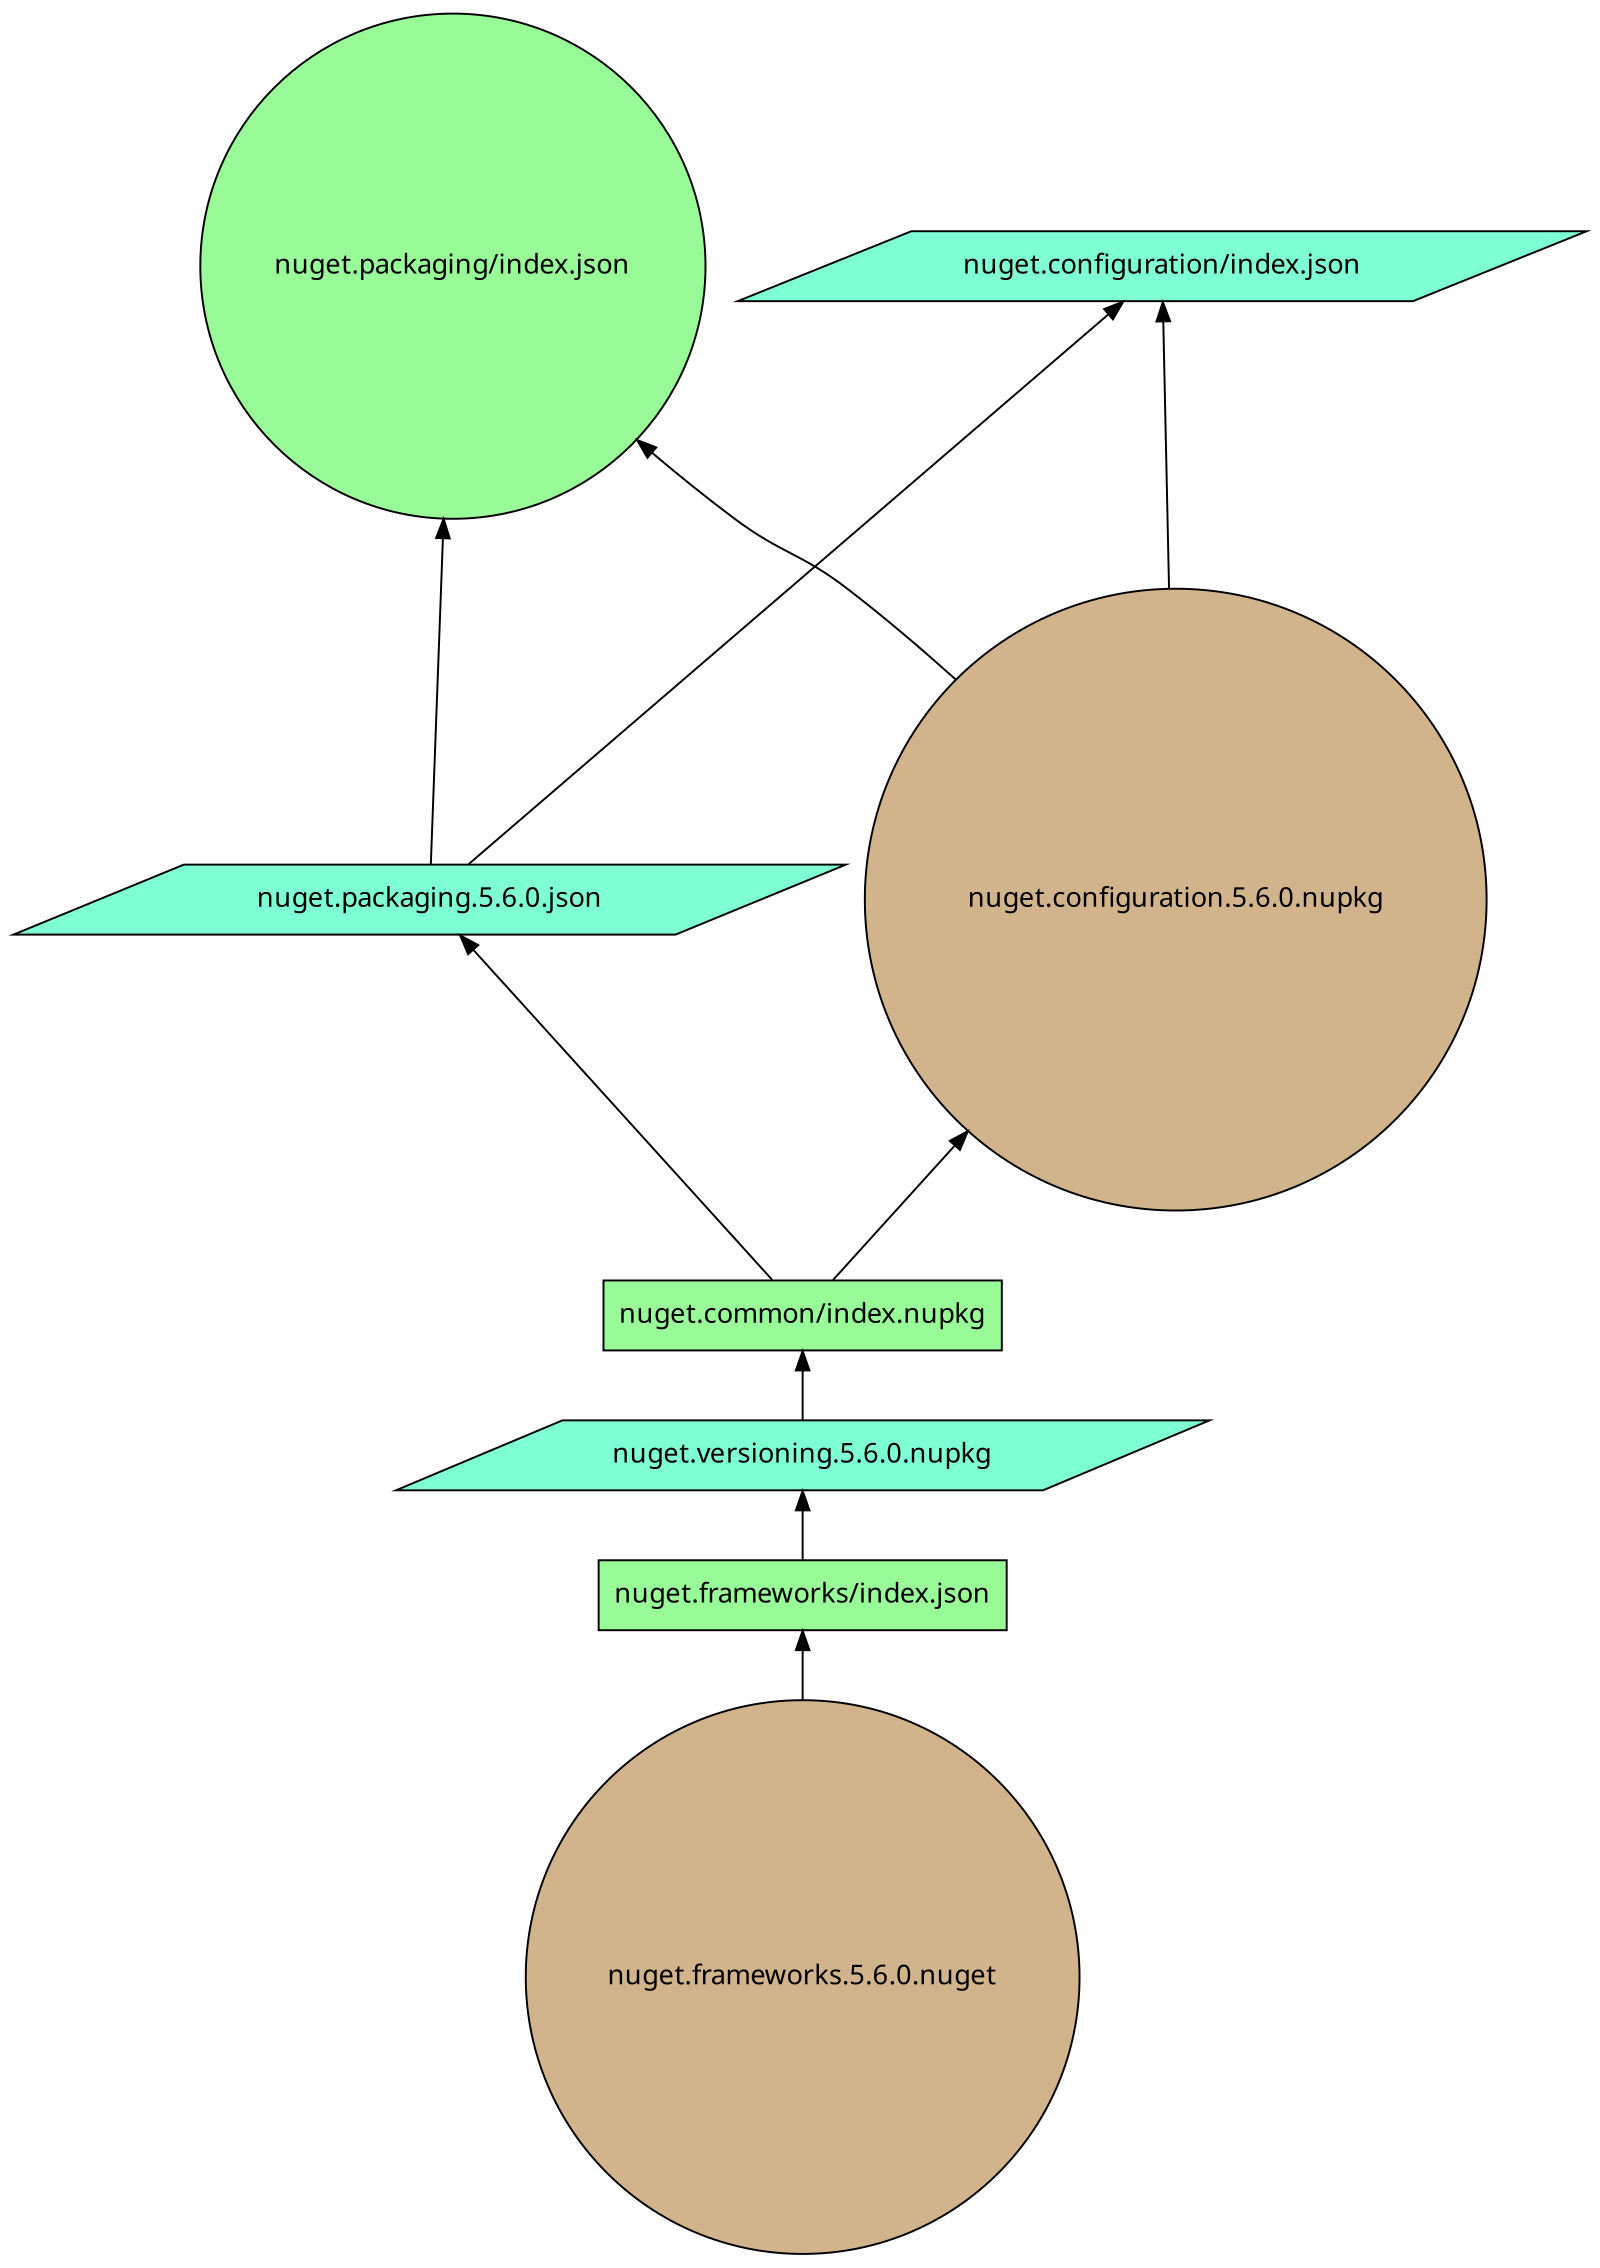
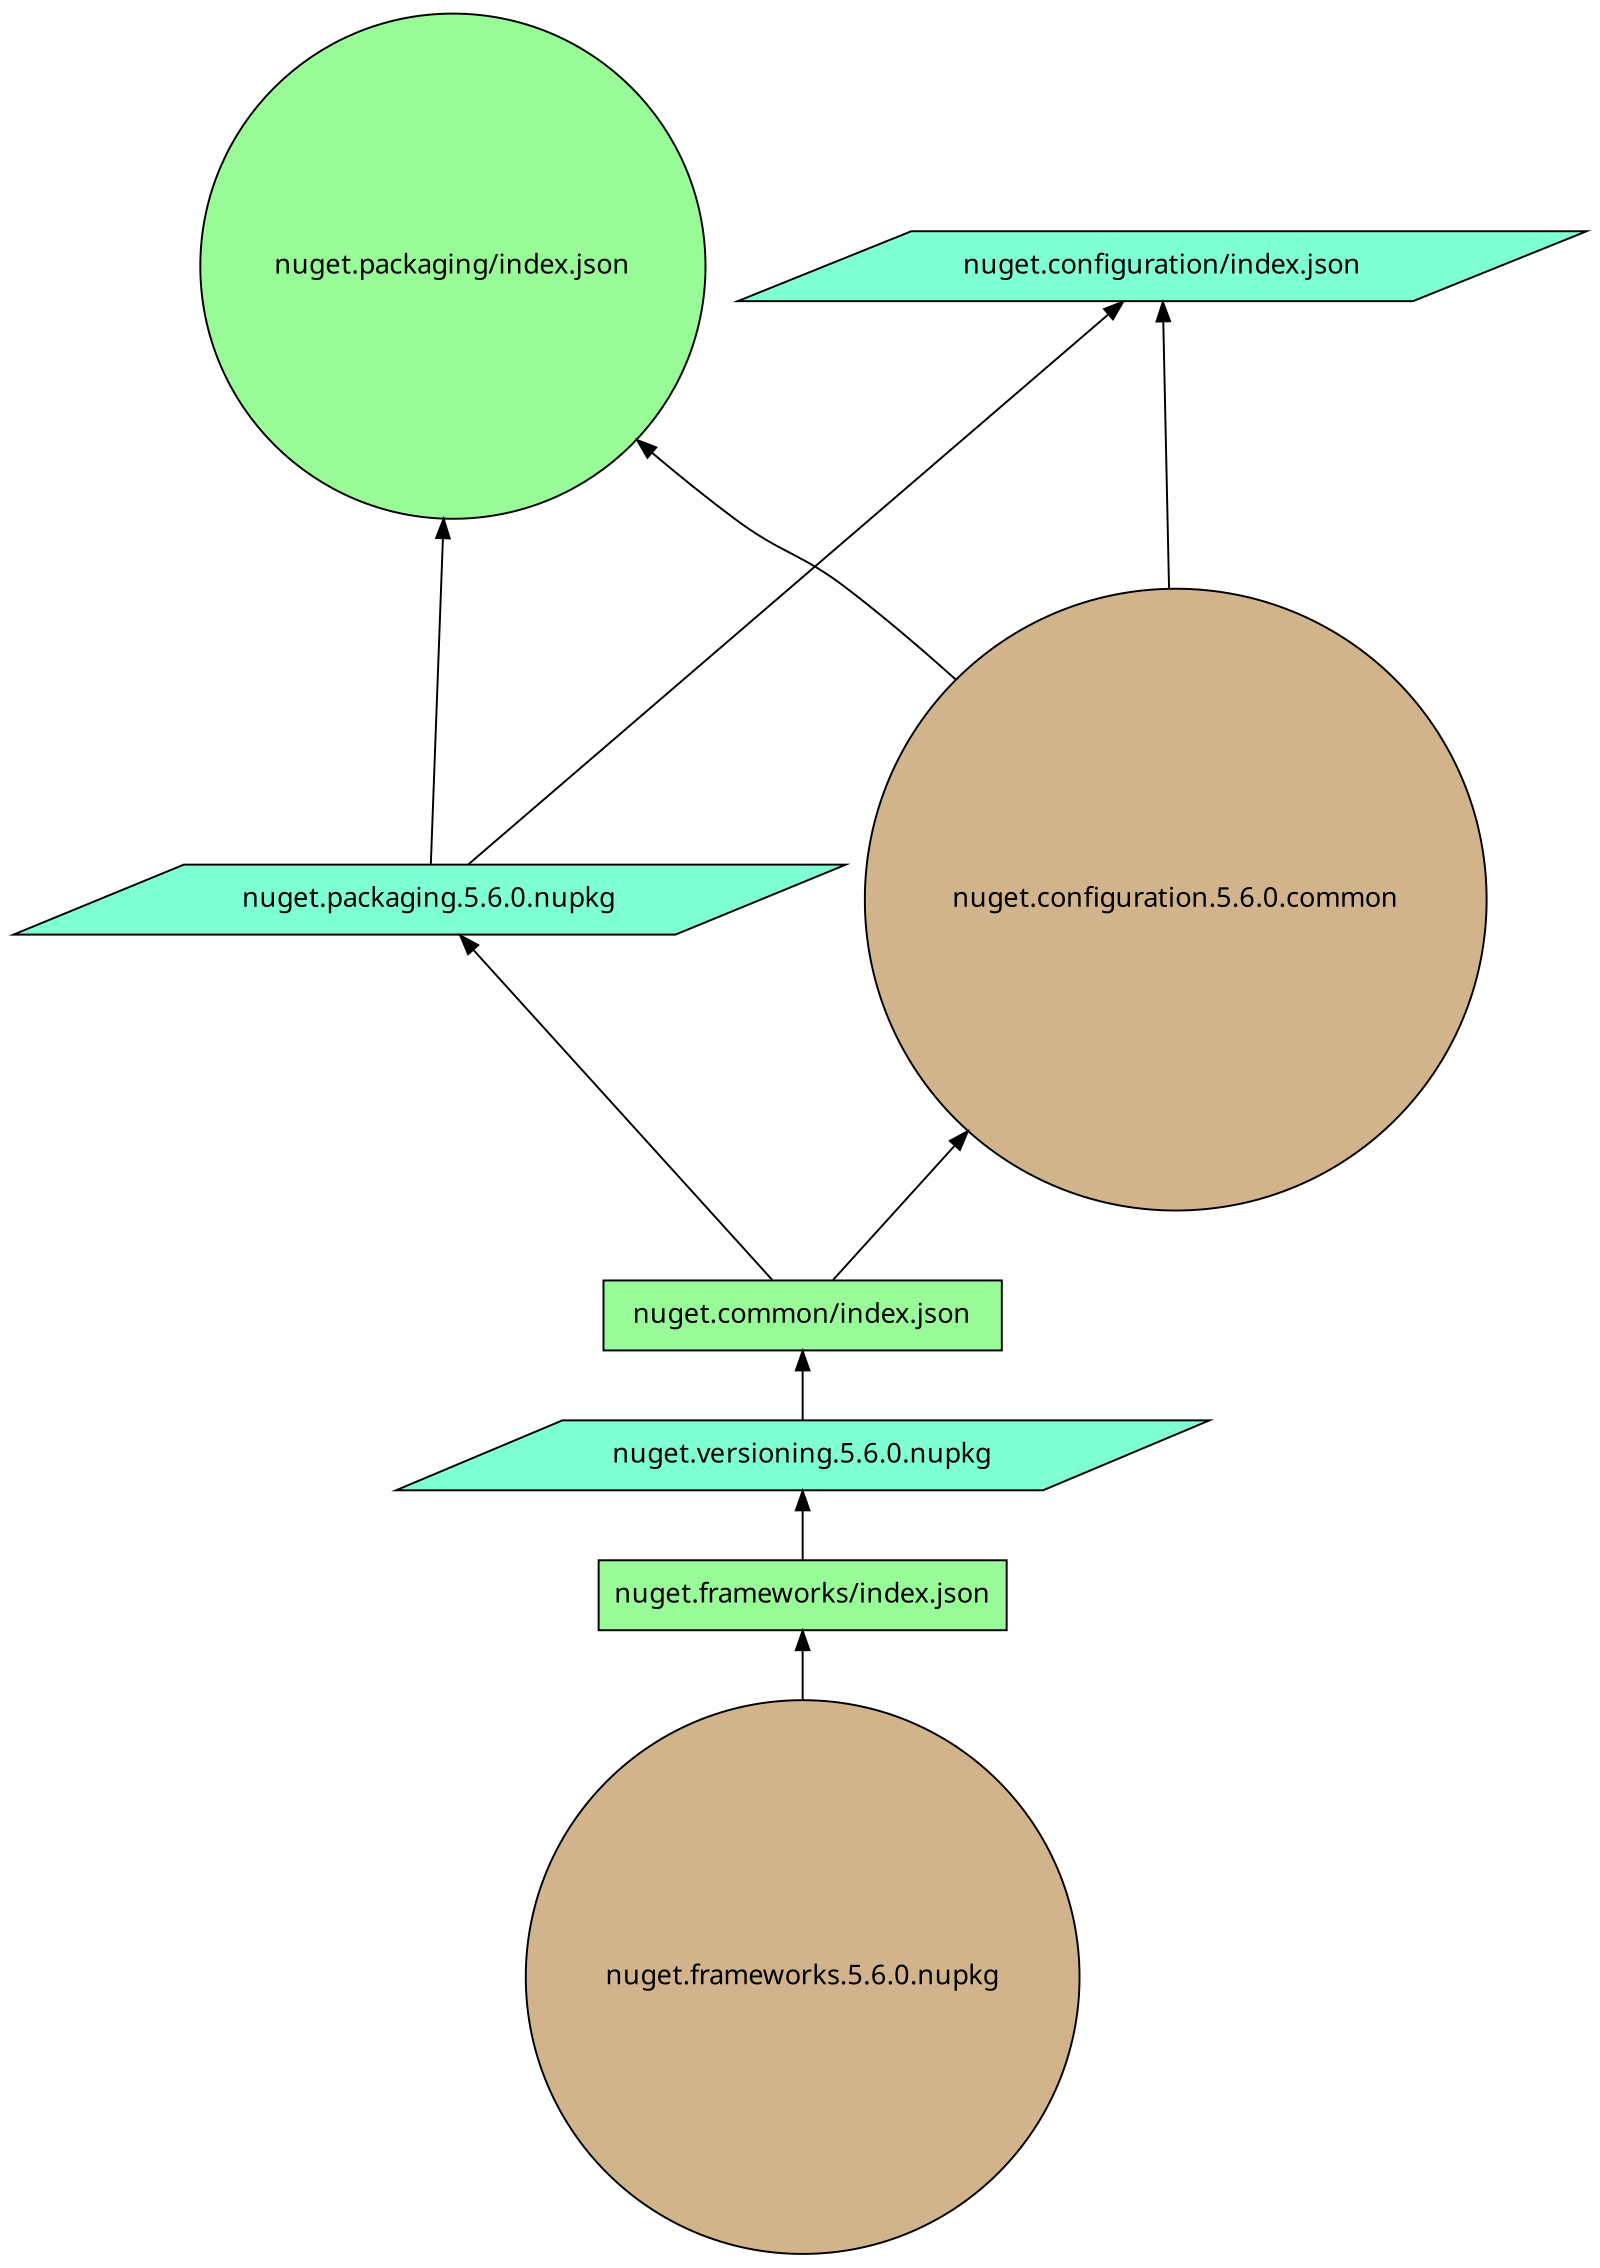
(430, 900) -> (430, 900)
(1176, 900) -> (1176, 900)
(803, 1315) -> (803, 1315)
(803, 1977) -> (803, 1977)
